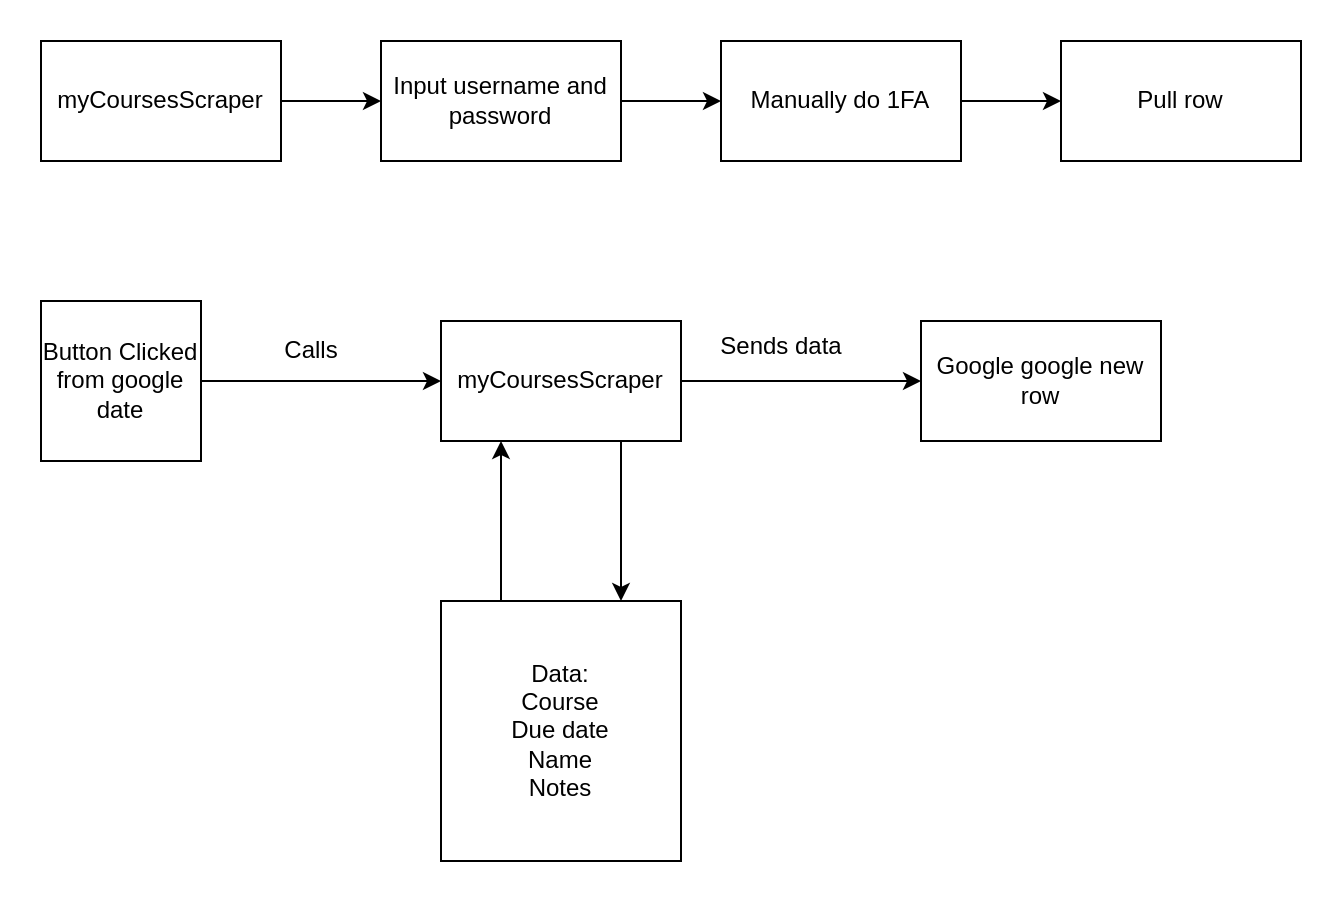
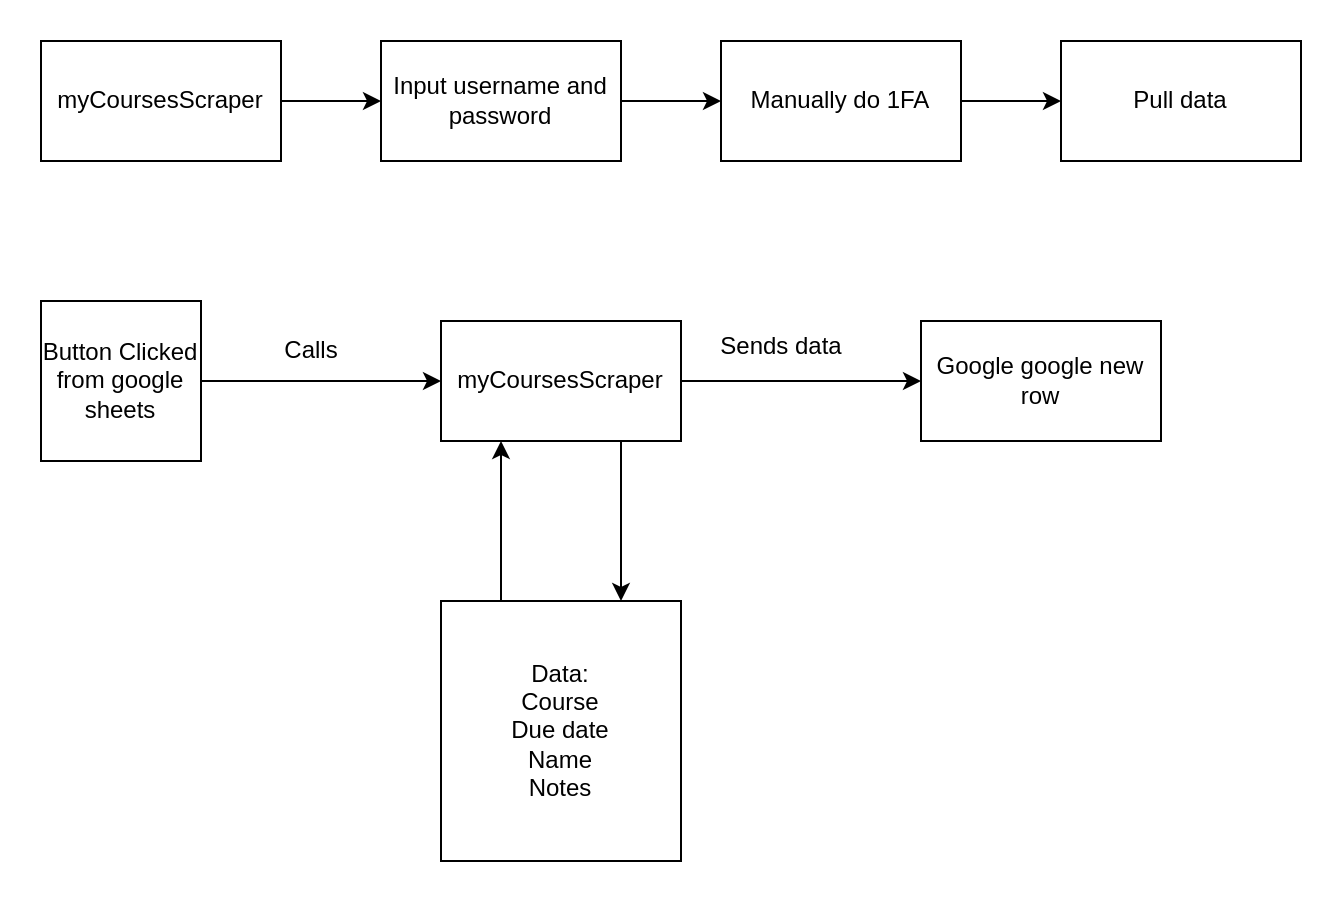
(1181, 101) -> (1181, 101)
(121, 381) -> (121, 381)
